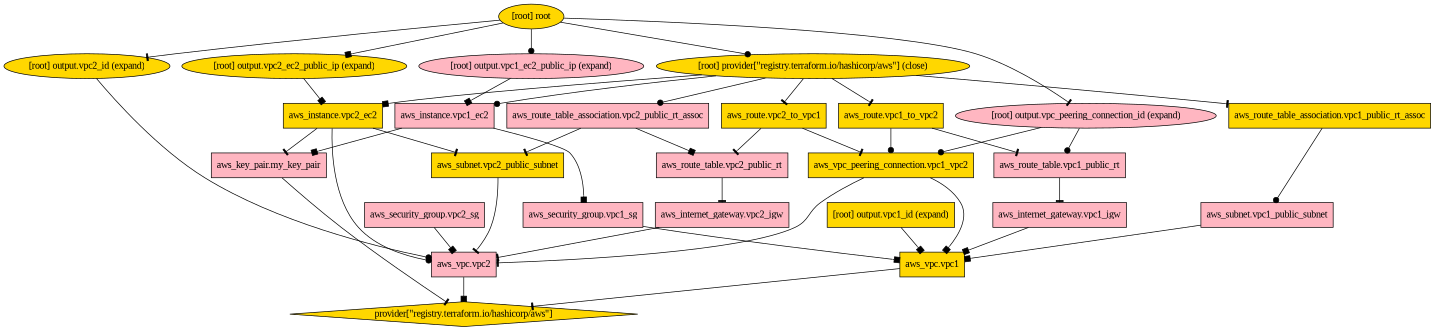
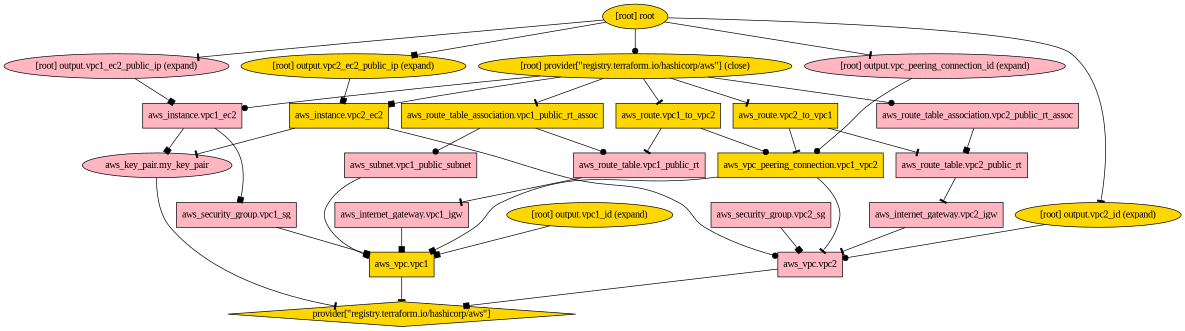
(531, 39) -> (402, 38)
(1074, 138) -> (568, 140)
(269, 165) -> (157, 165)
(498, 165) -> none
(891, 215) -> (590, 215)
